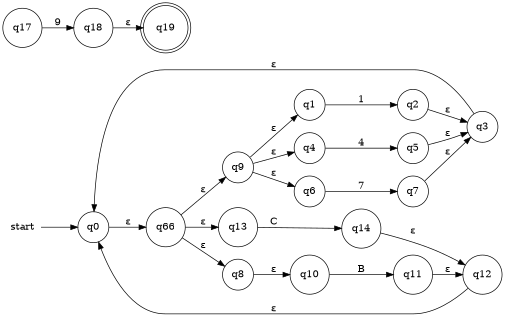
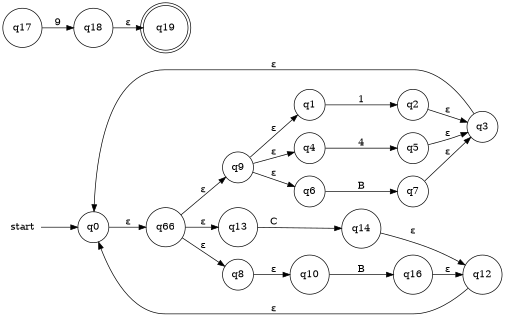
(361, 186) -> (361, 186)
(413, 275) -> (413, 275)
